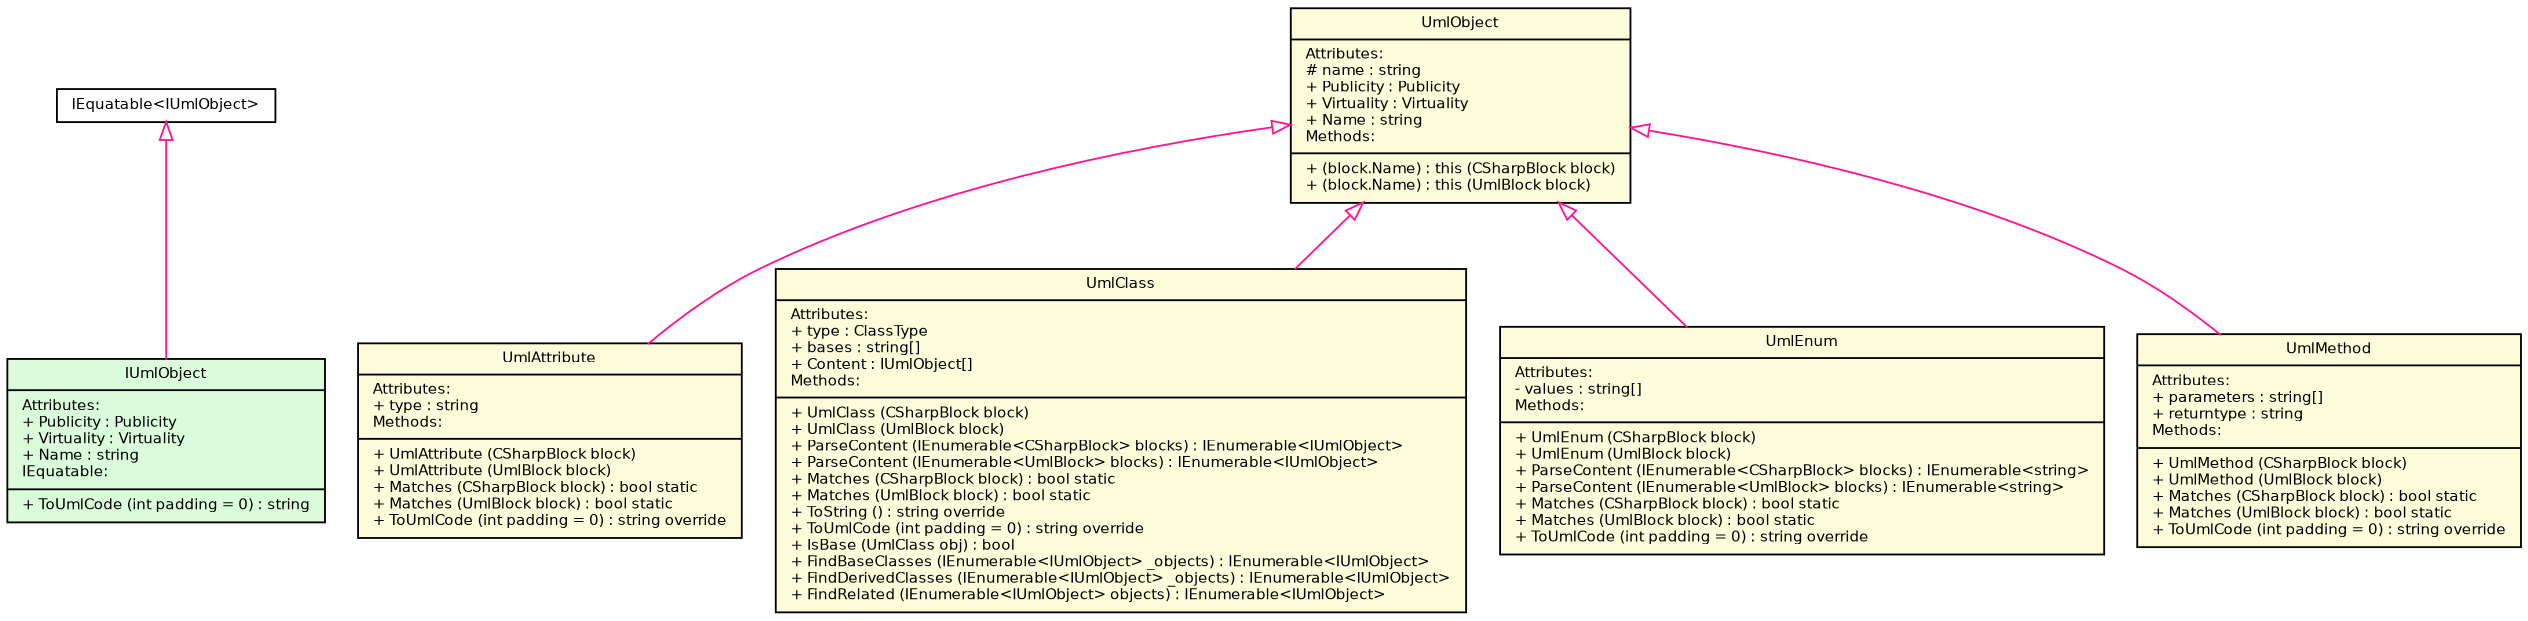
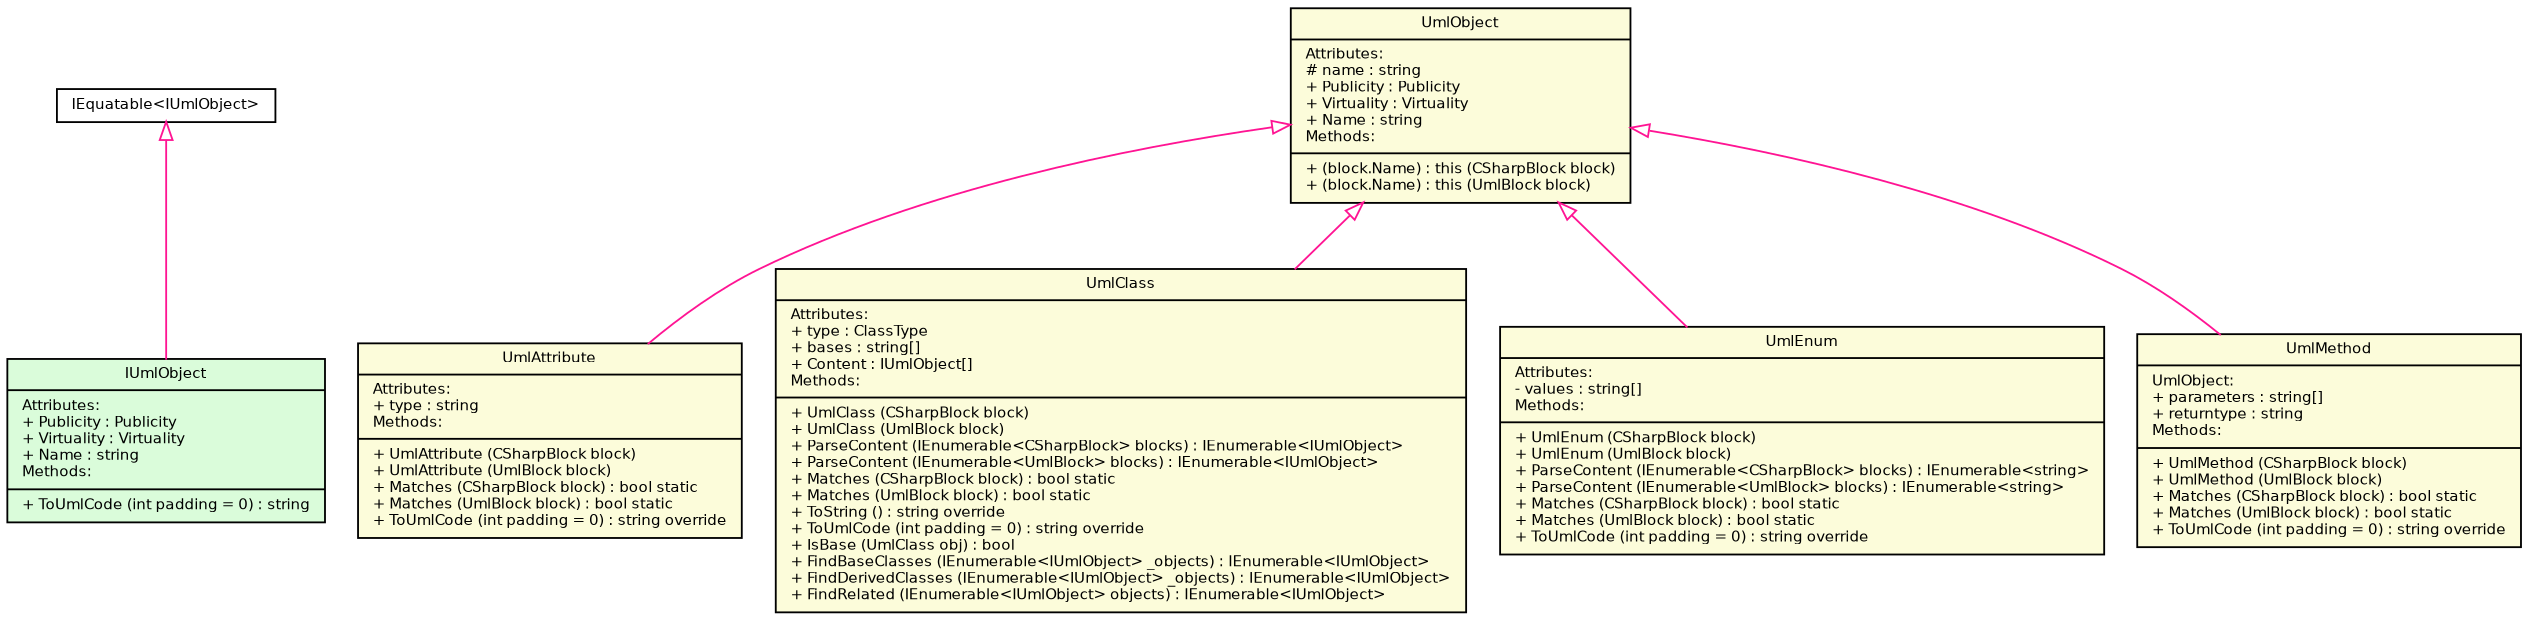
(2191, 381) -> (2194, 381)
(66, 472) -> (58, 472)
